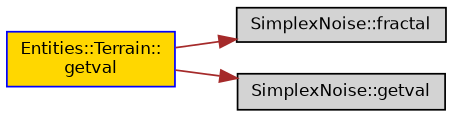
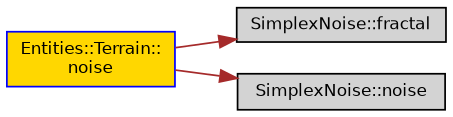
(91, 59) -> (91, 59)
(341, 92) -> (341, 92)
